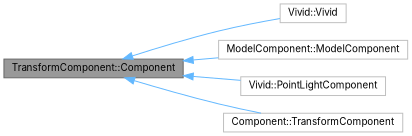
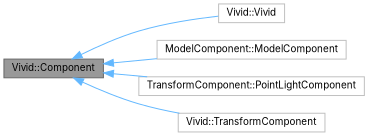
(94, 68) -> (54, 68)
(313, 86) -> (252, 86)
(313, 123) -> (252, 123)
